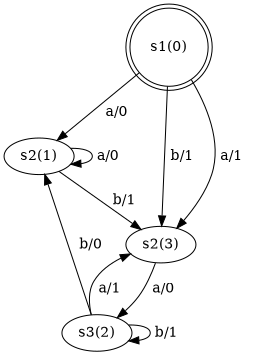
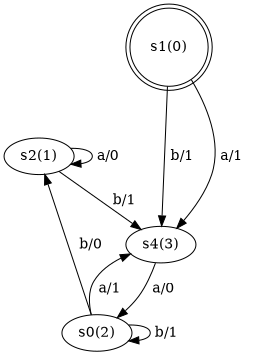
(102, 103) -> none
(161, 245) -> (161, 245)
(97, 333) -> (97, 333)
